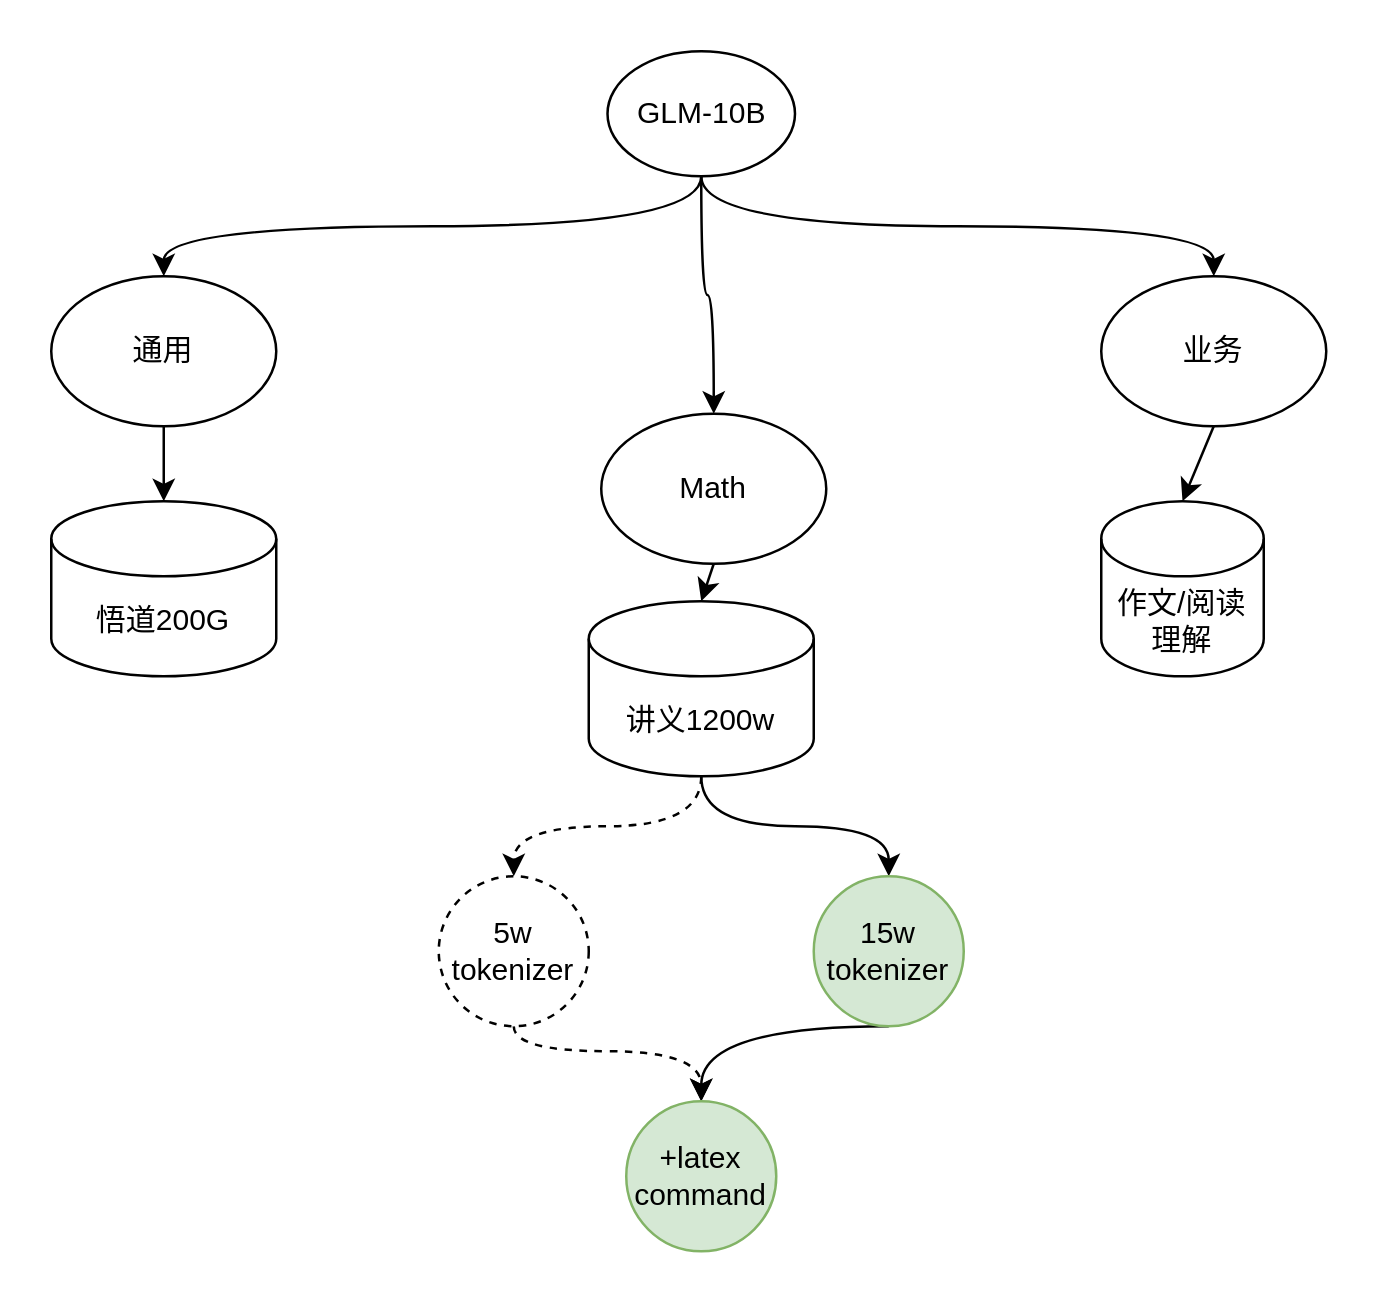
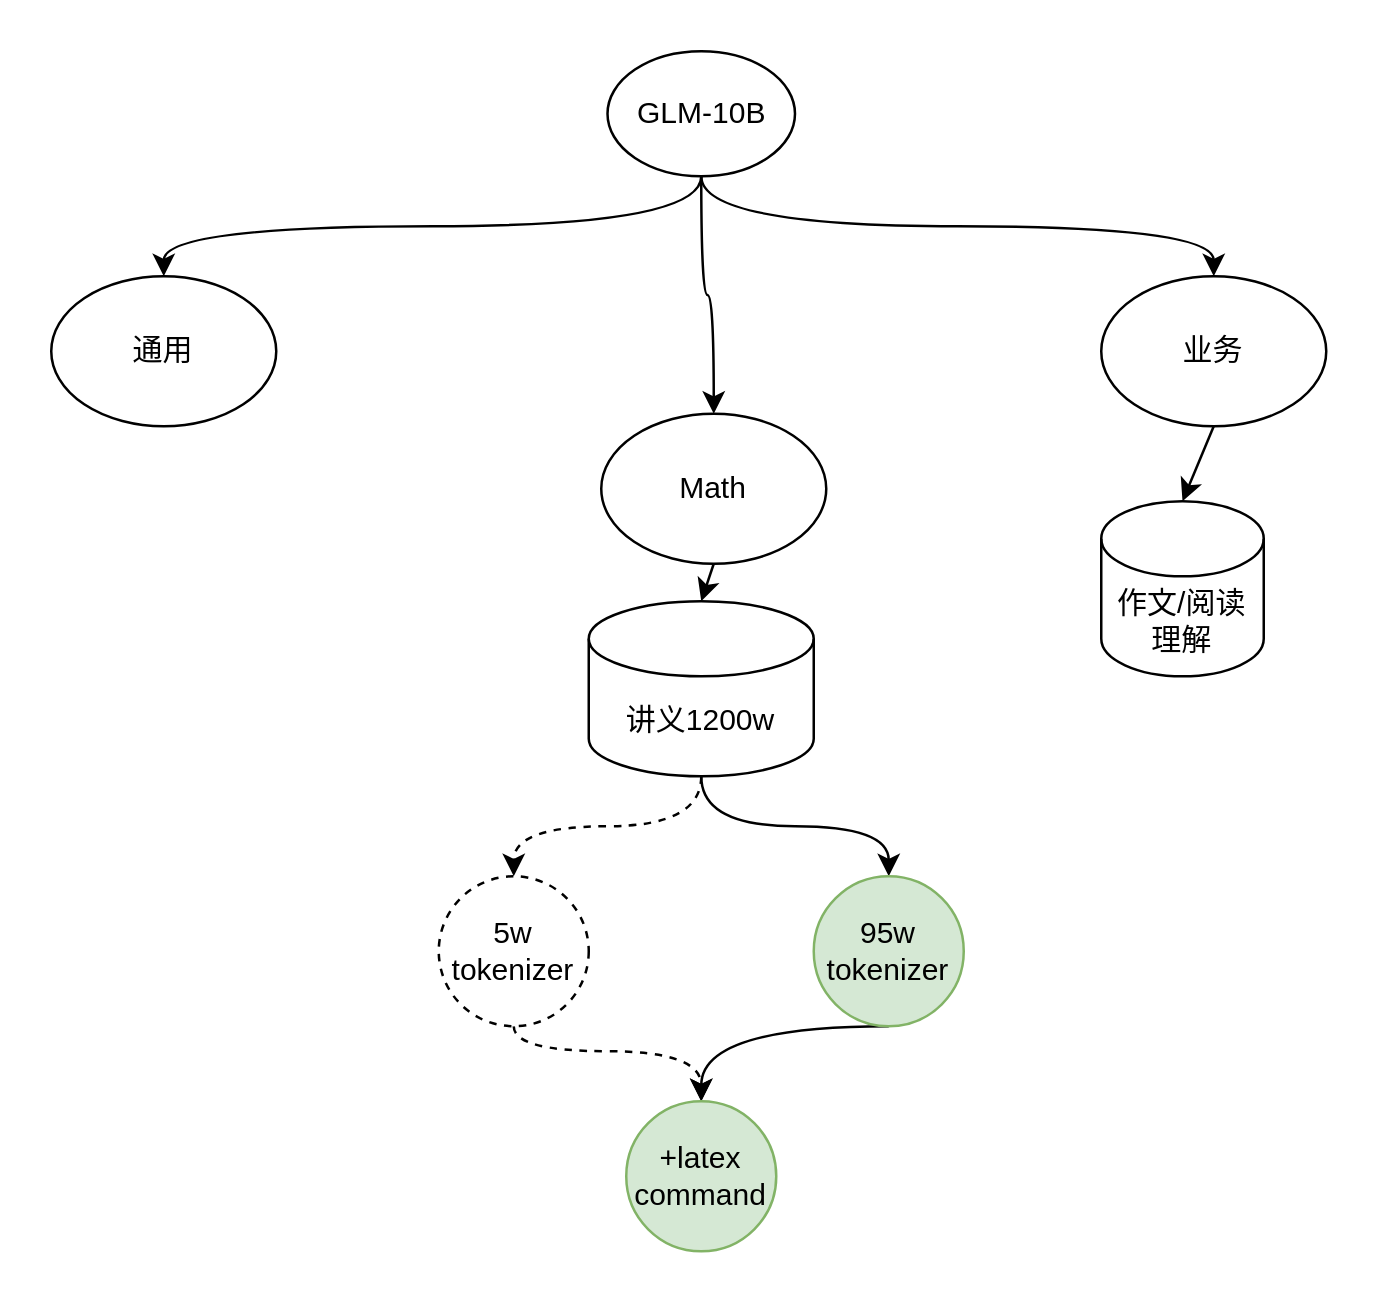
(164, 455) -> none
(164, 589) -> none
(889, 951) -> (889, 951)
